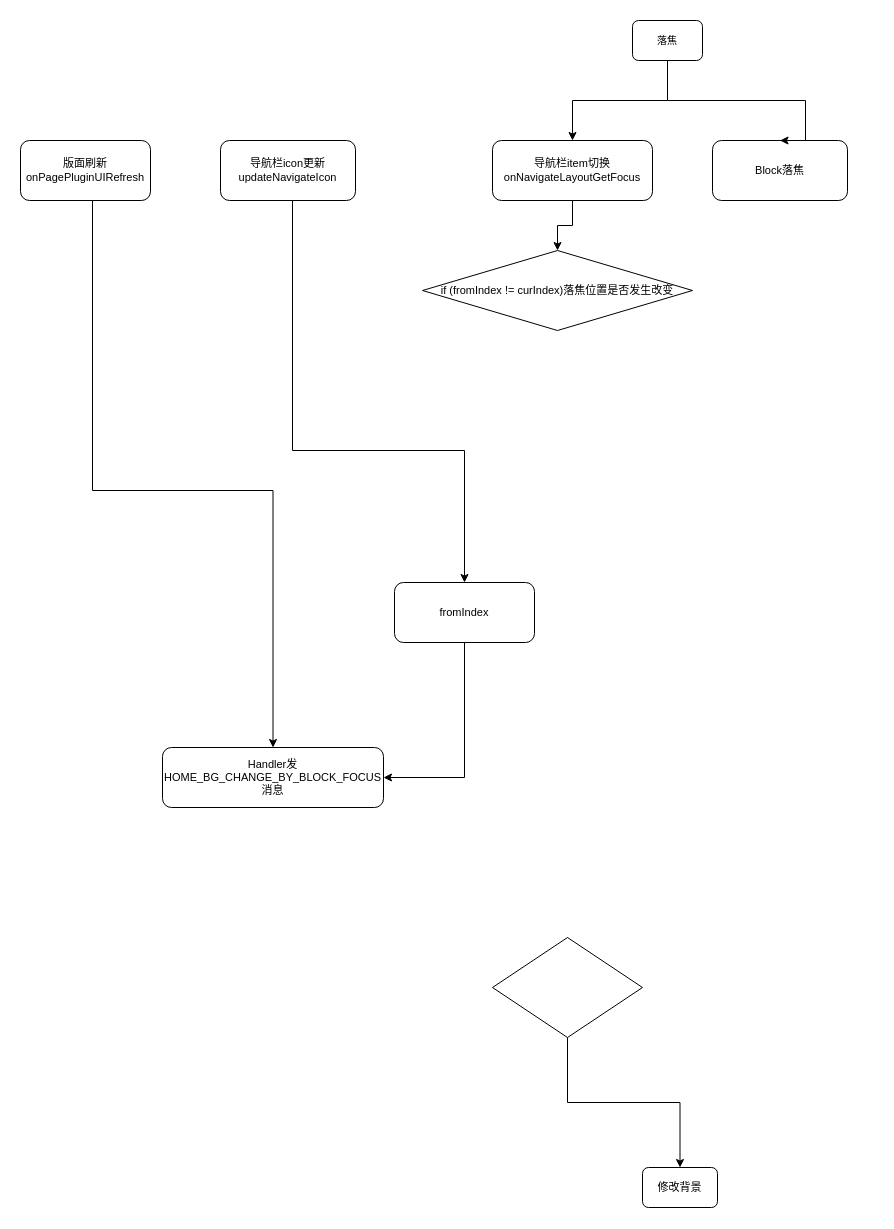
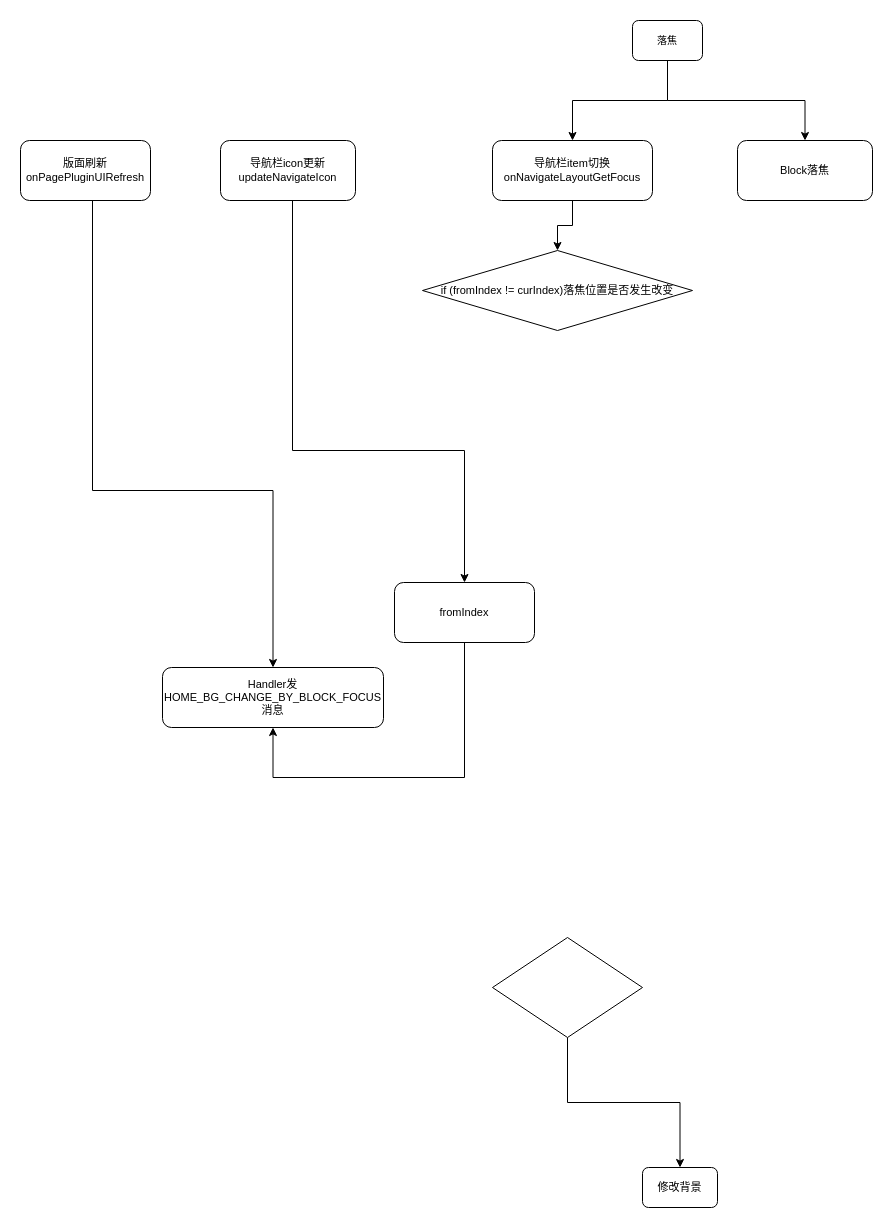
(780, 171) -> (805, 171)
(273, 778) -> (273, 698)
